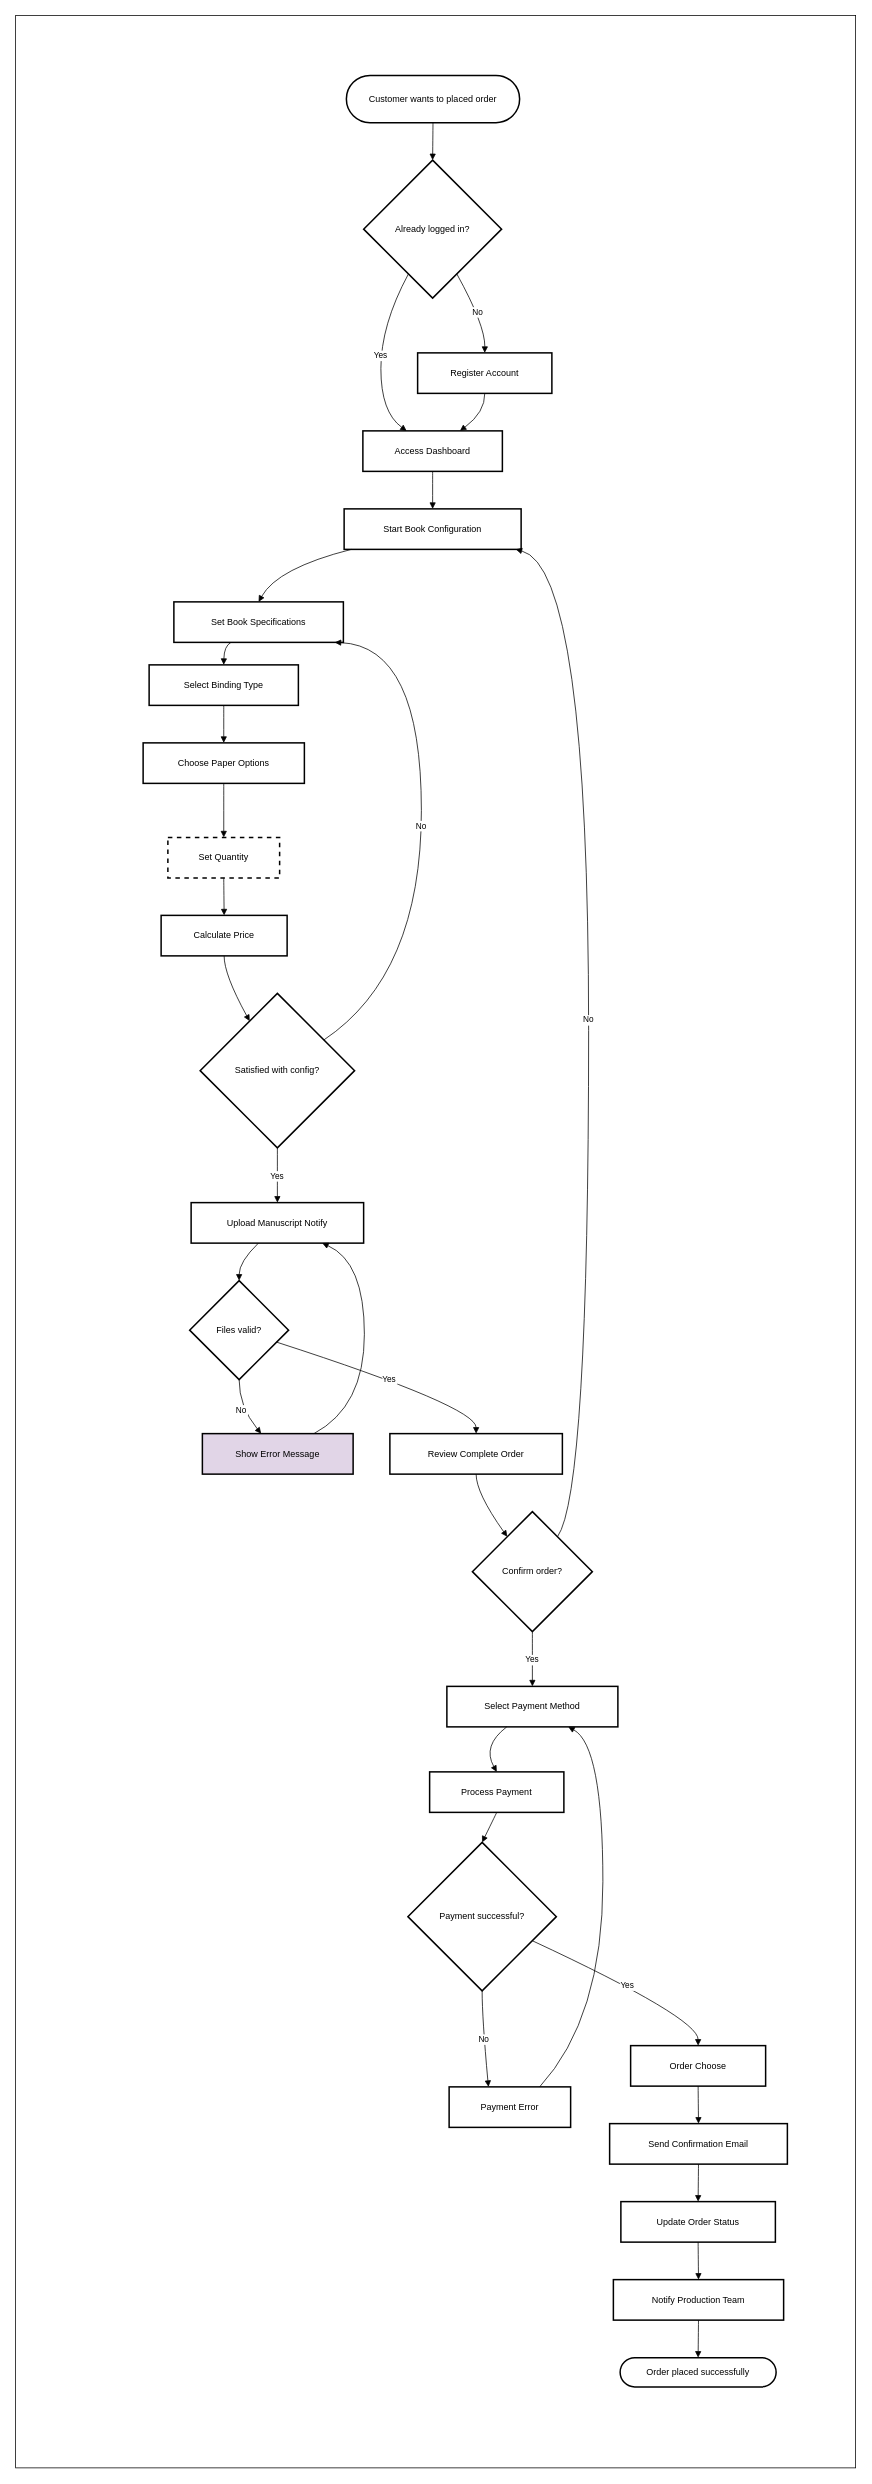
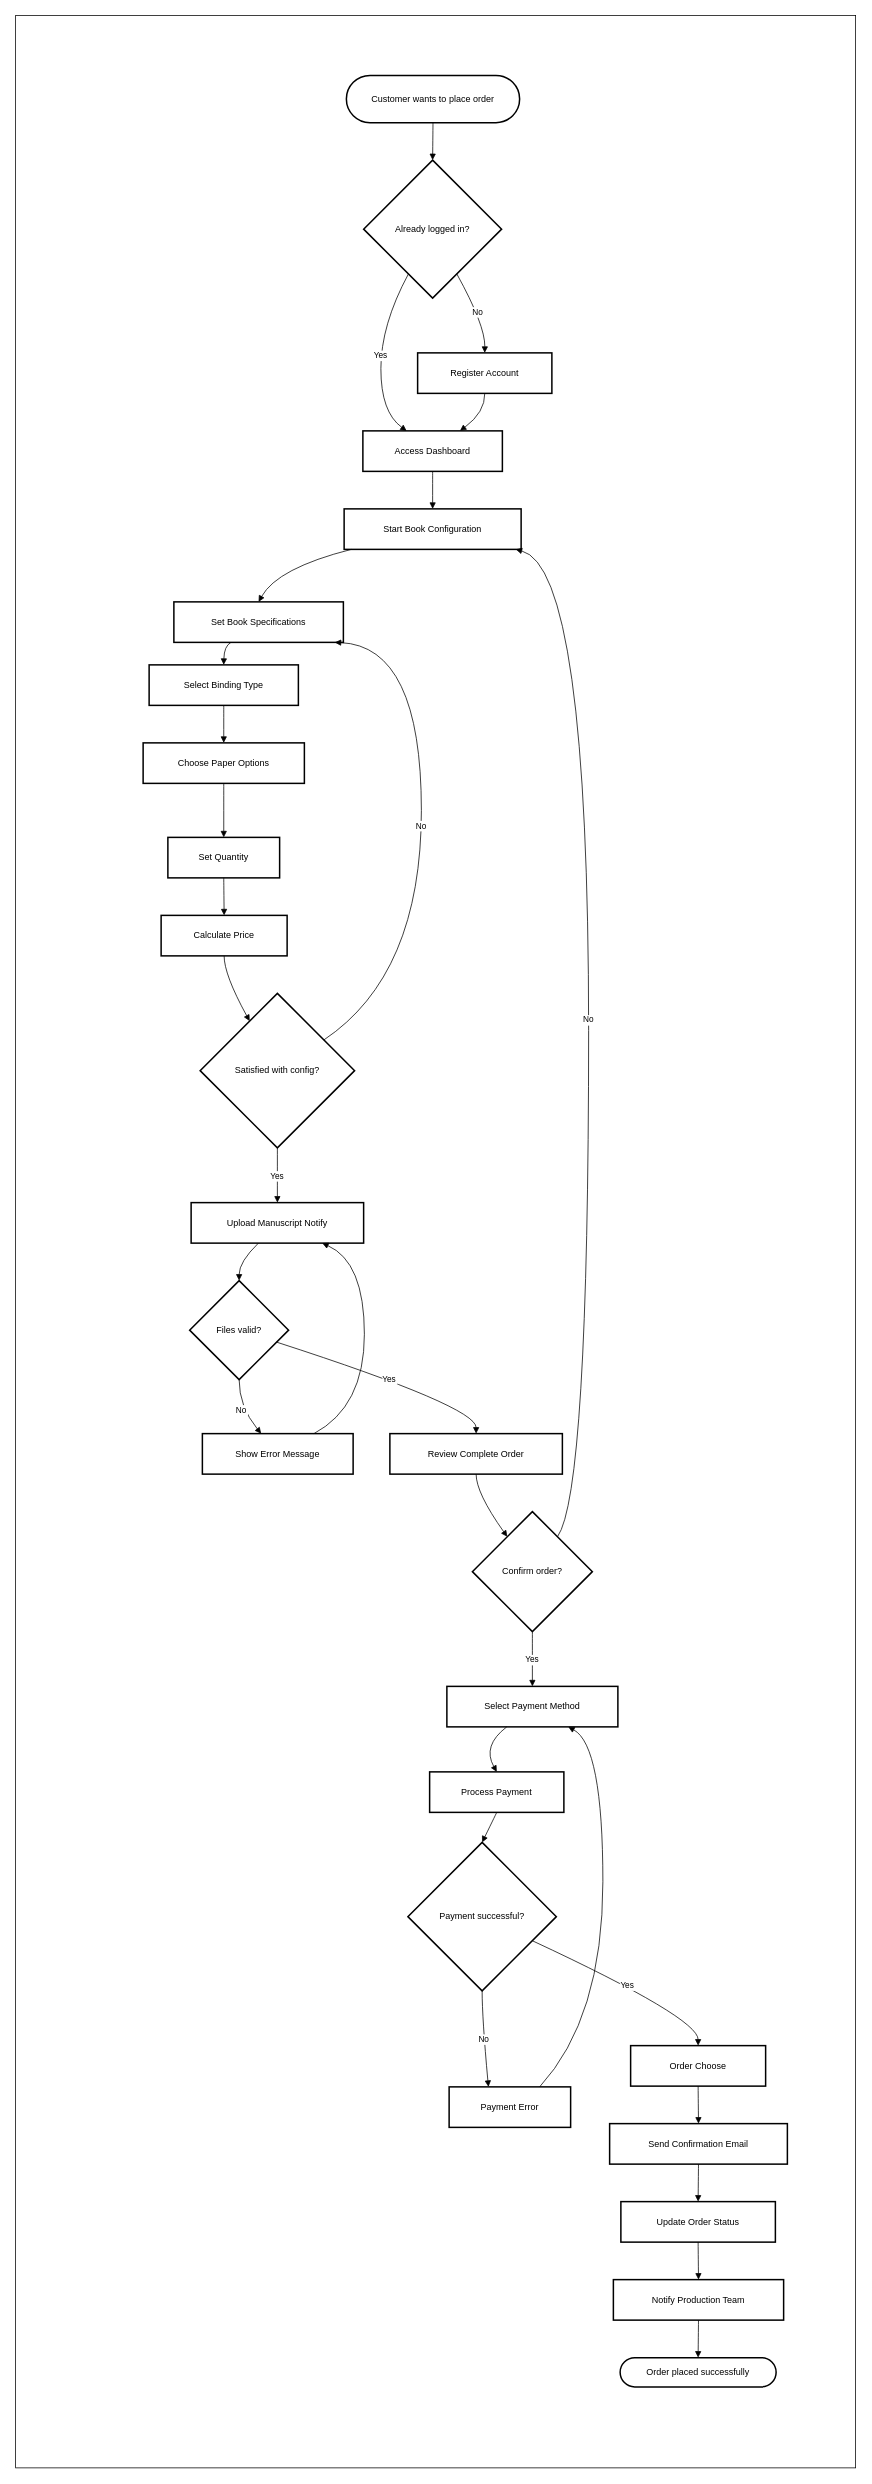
(433, 99) -> (433, 99)
(224, 858) -> (224, 858)
(278, 1454) -> (278, 1454)
